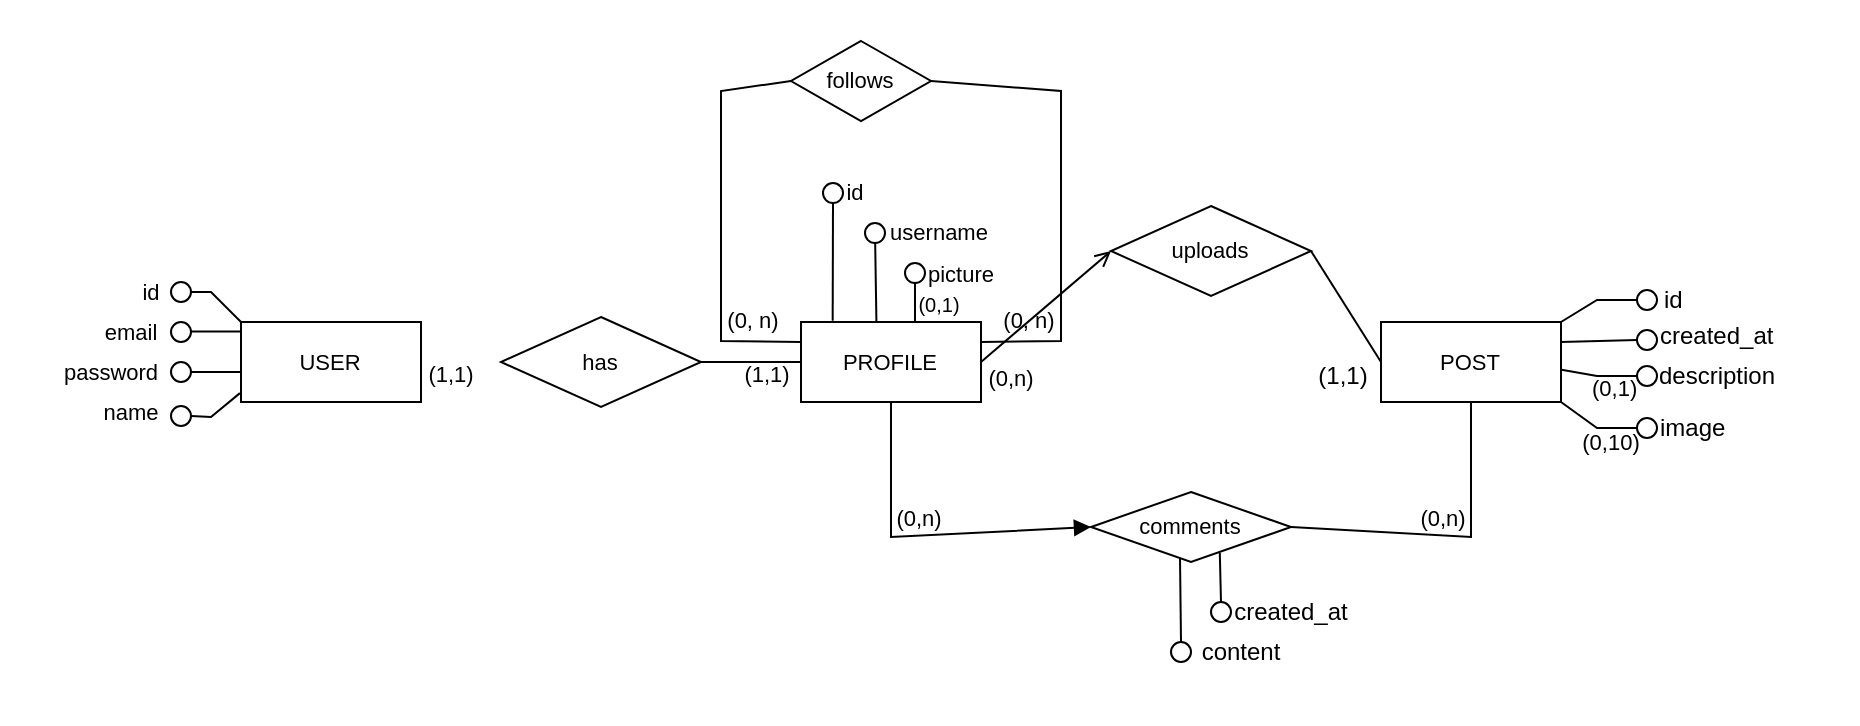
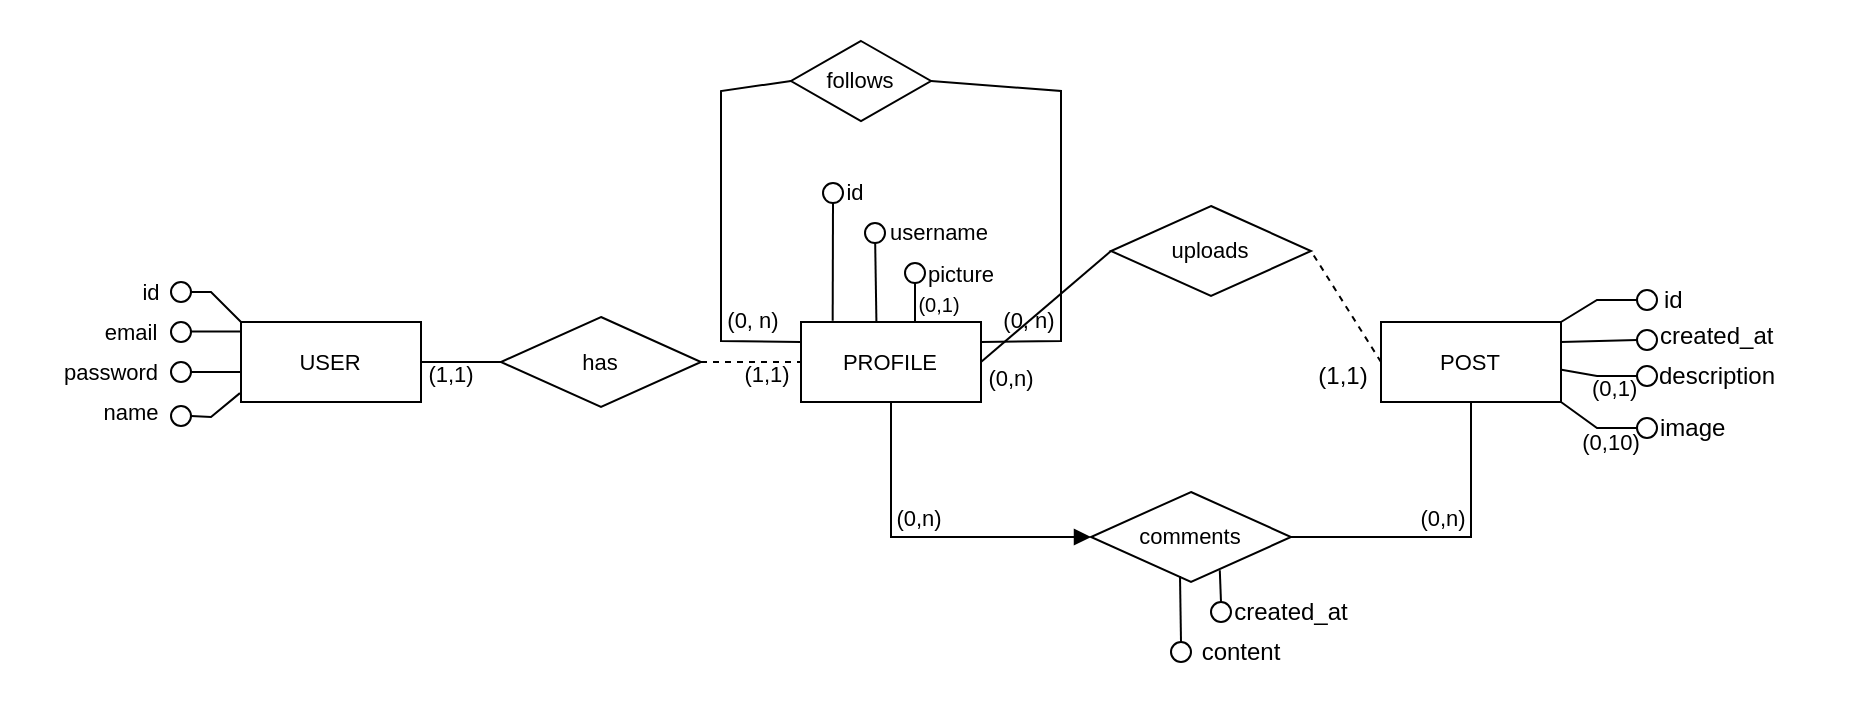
(1105, 256) -> (1106, 256)
(1346, 306) -> (1346, 306)
none -> (460, 362)
(750, 362) -> (750, 362)
(1191, 527) -> (1191, 537)
